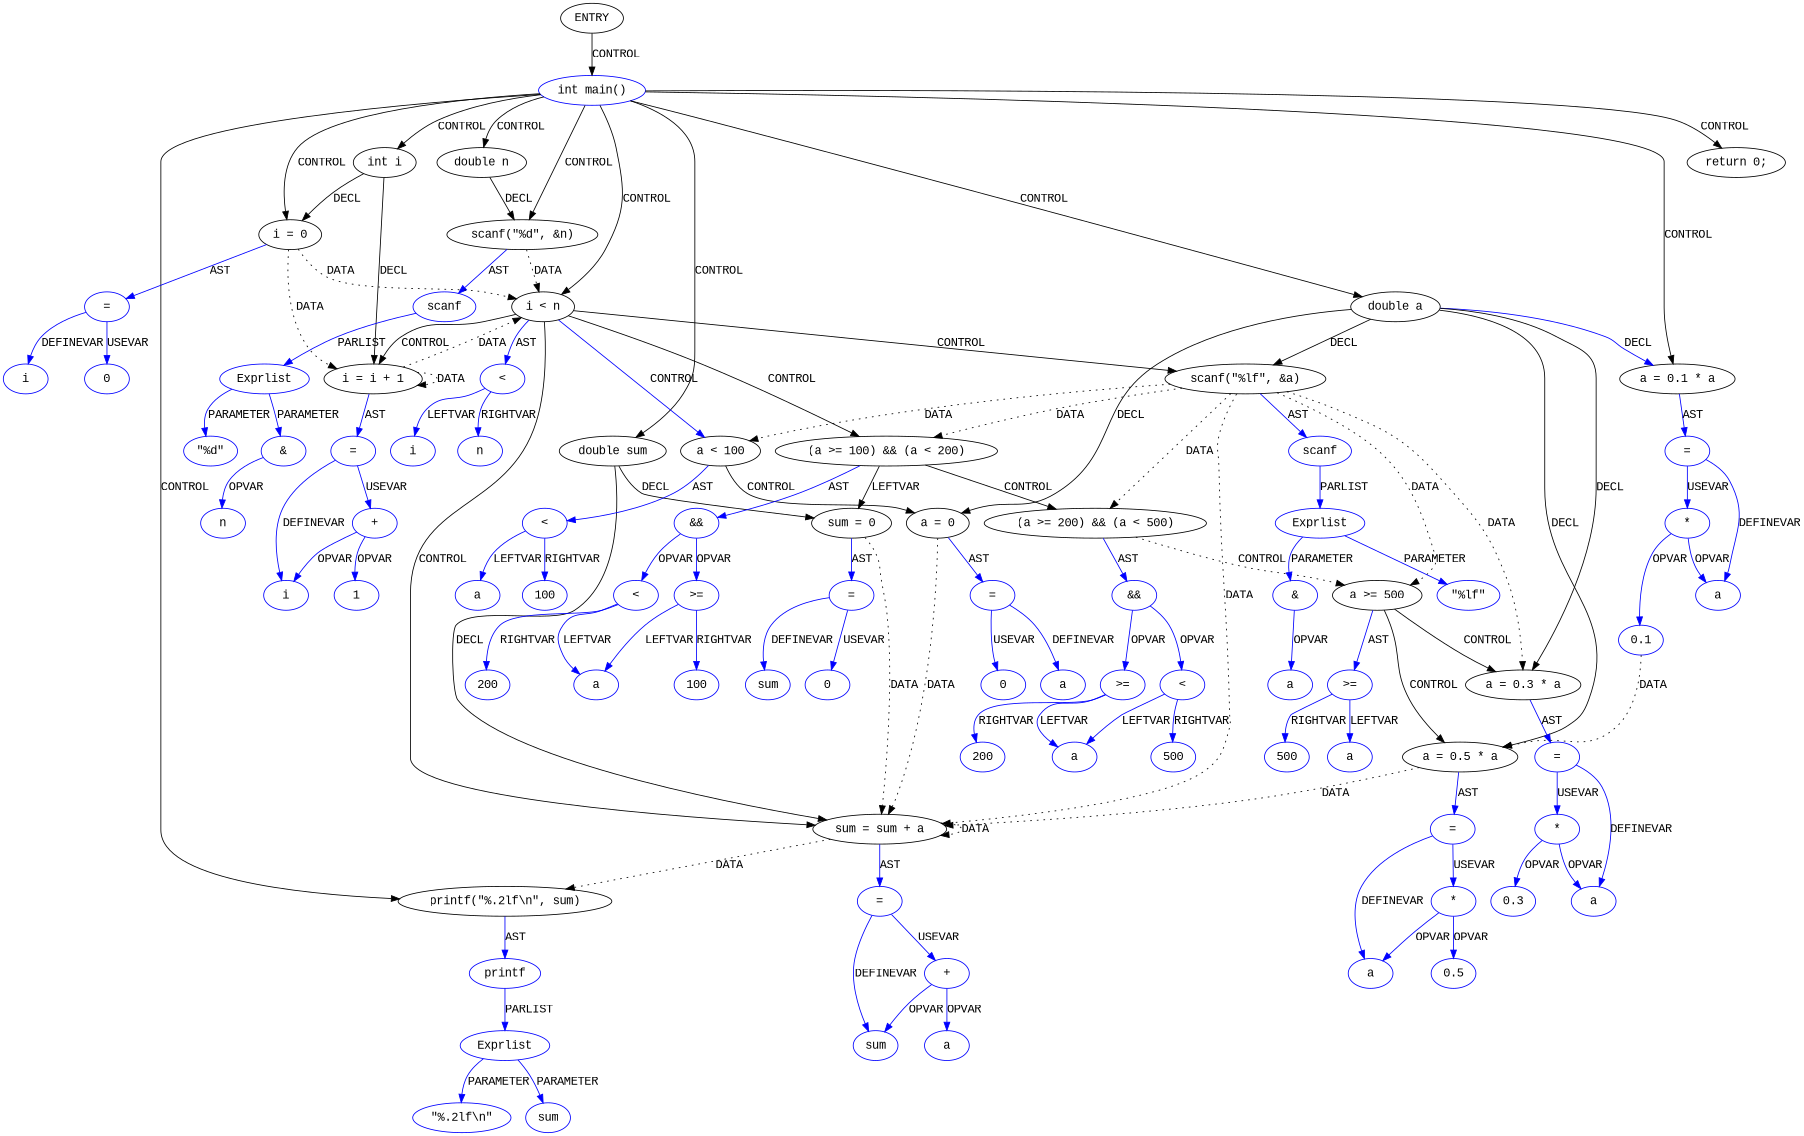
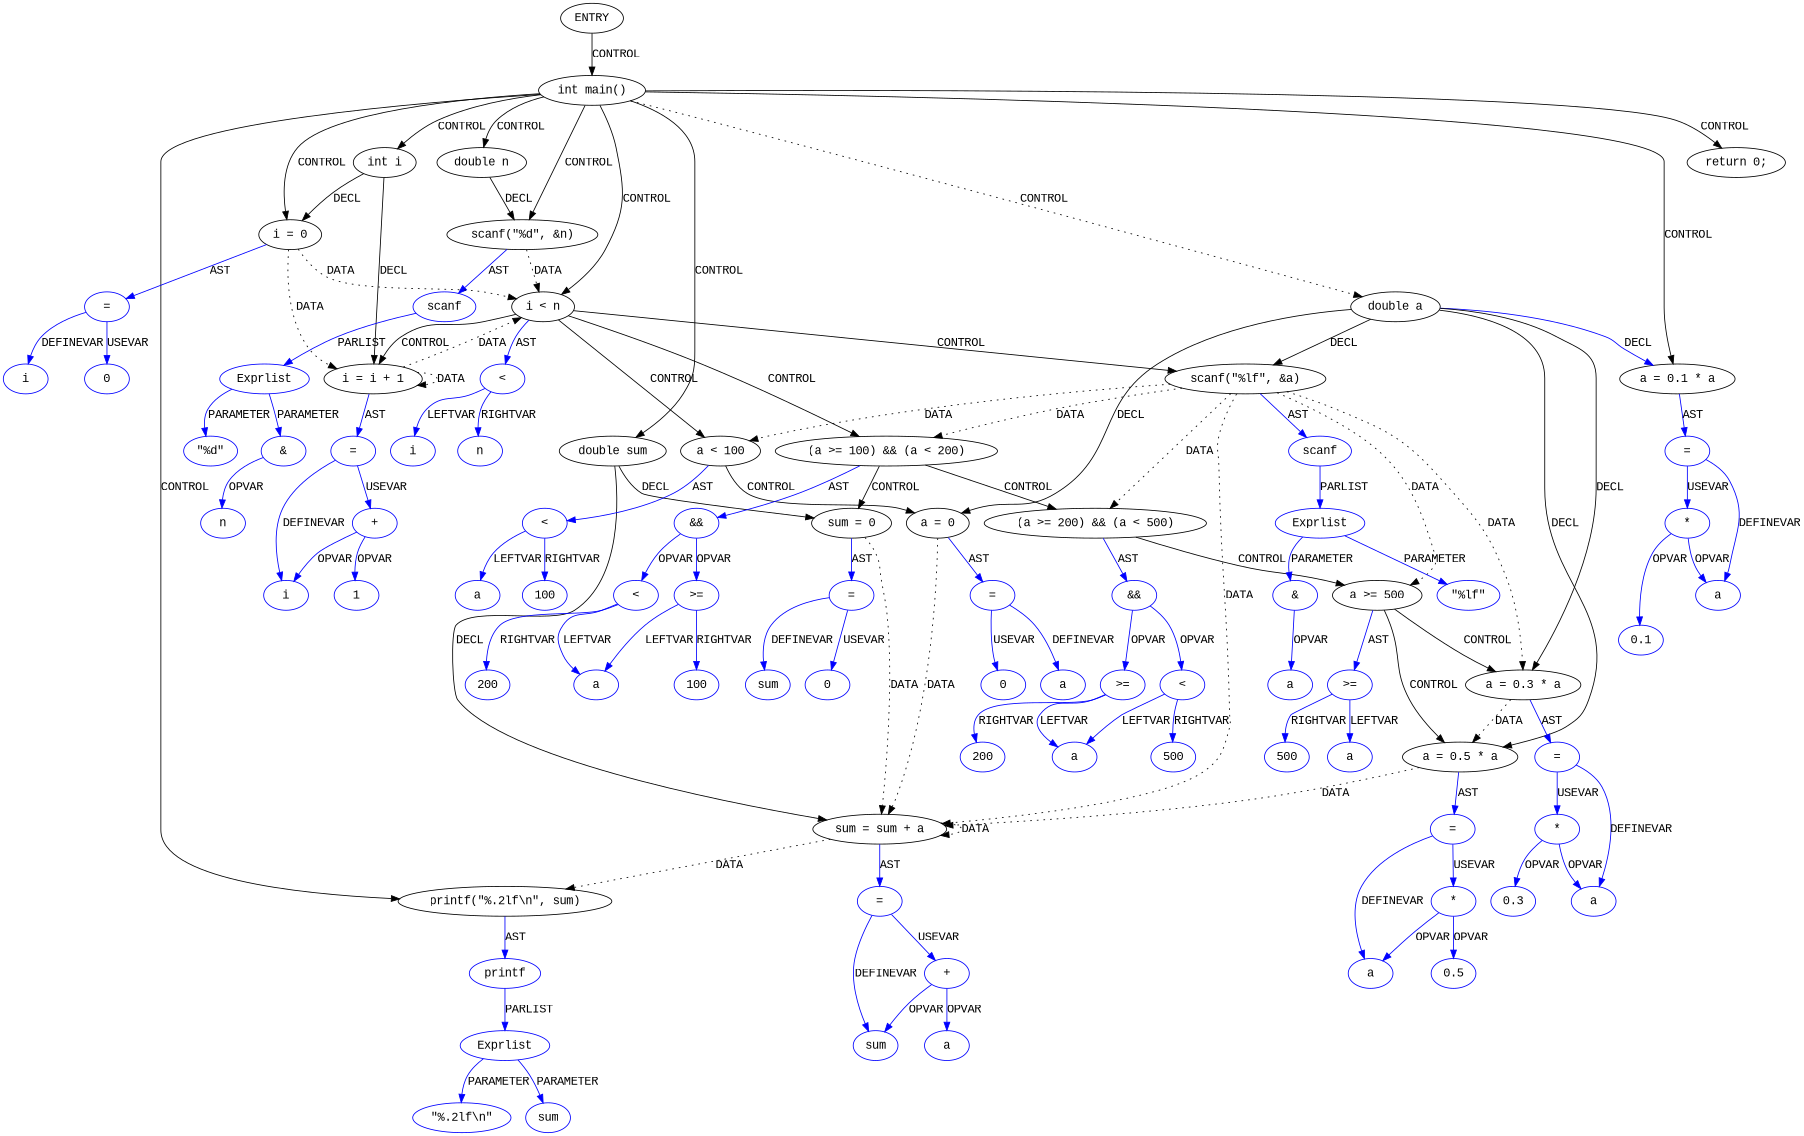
(592, 90) -> (592, 90)
(993, 196) -> (993, 196)
(628, 376) -> (628, 376)
(896, 487) -> (896, 487)
(1235, 565) -> (1235, 565)
(410, 719) -> none
(1604, 736) -> (1495, 718)
